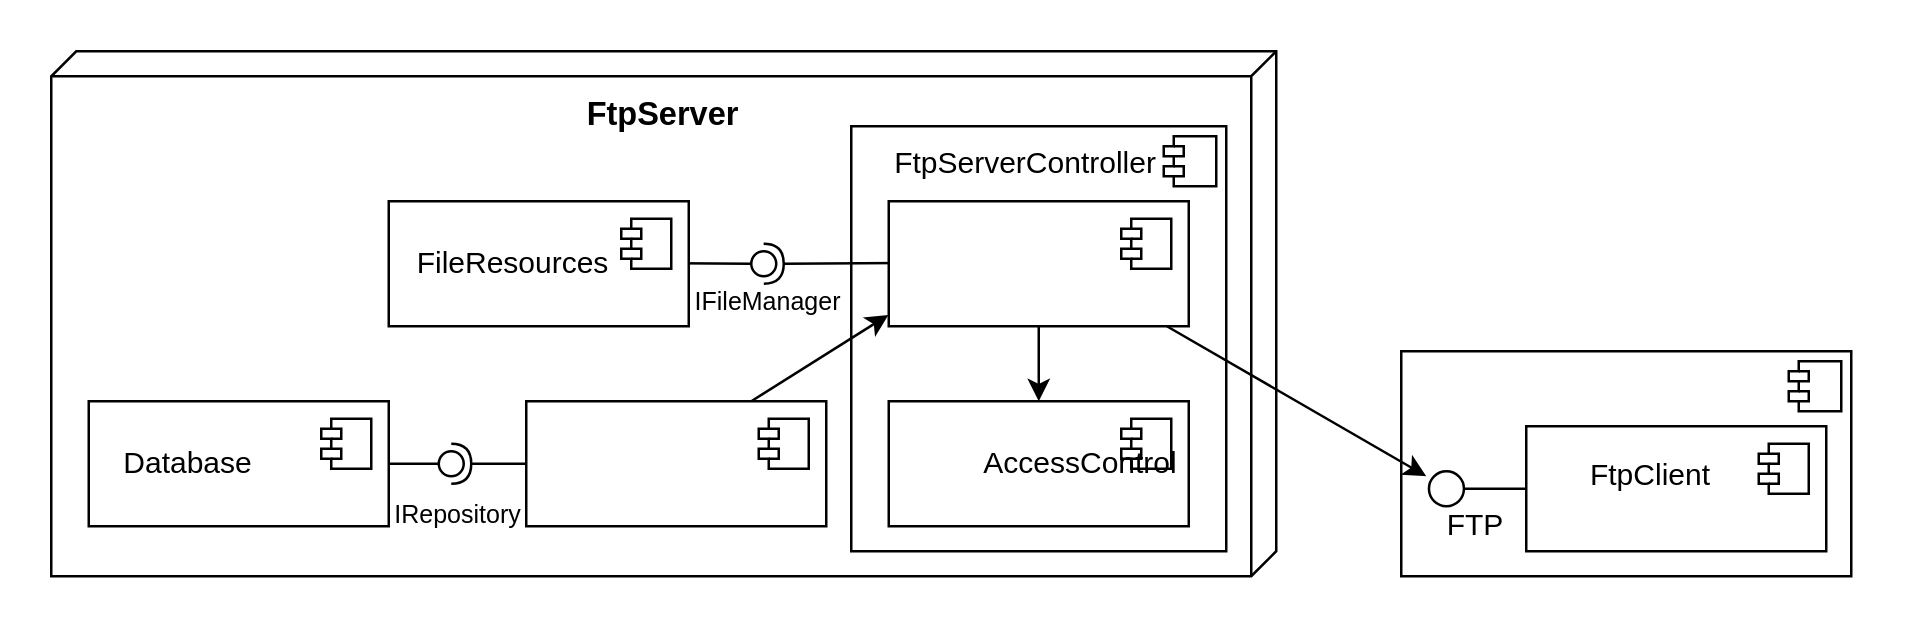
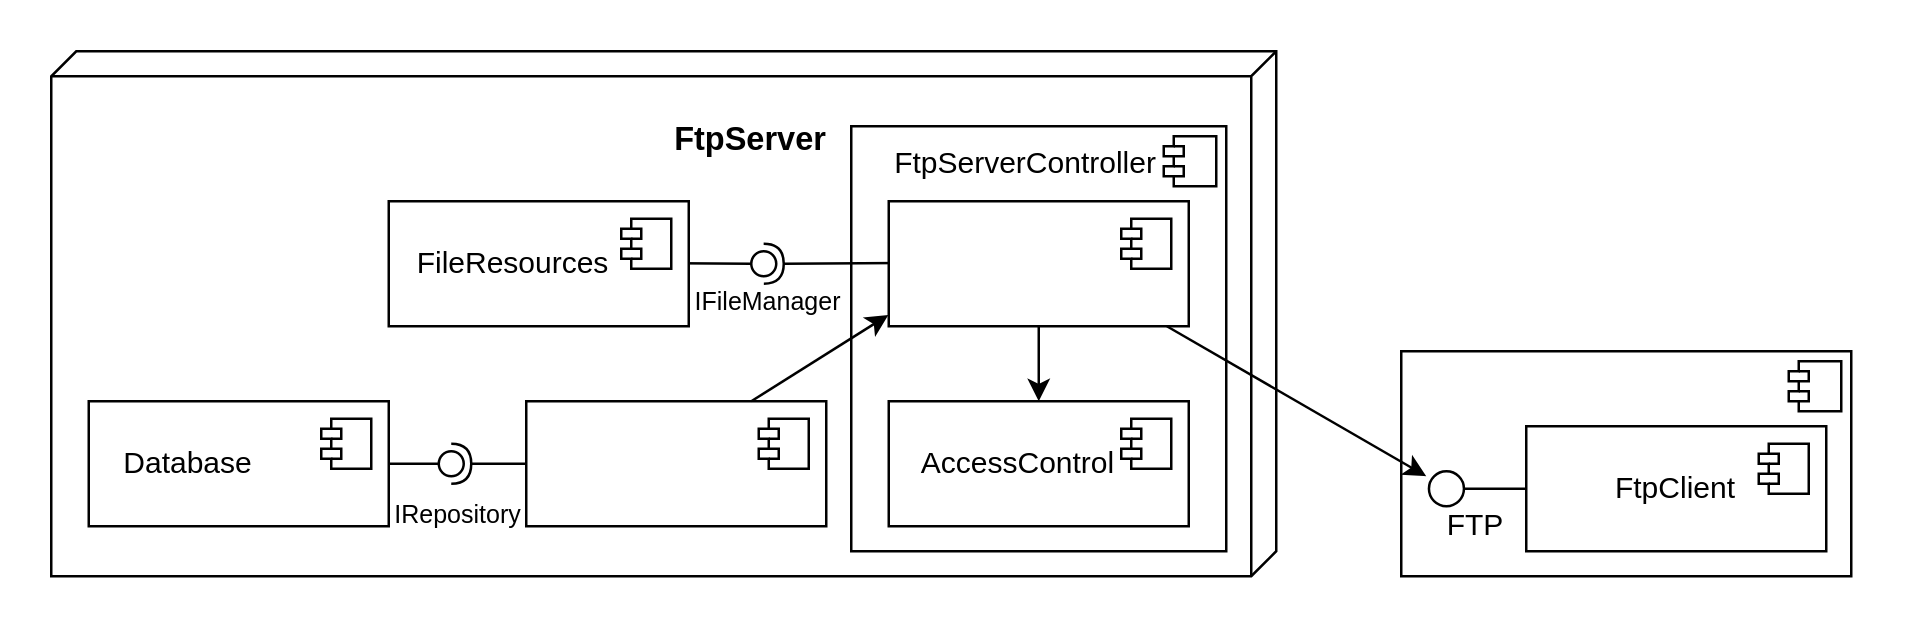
(664, 114) -> (751, 139)
(1081, 464) -> (1019, 464)
(1651, 476) -> (1676, 489)
